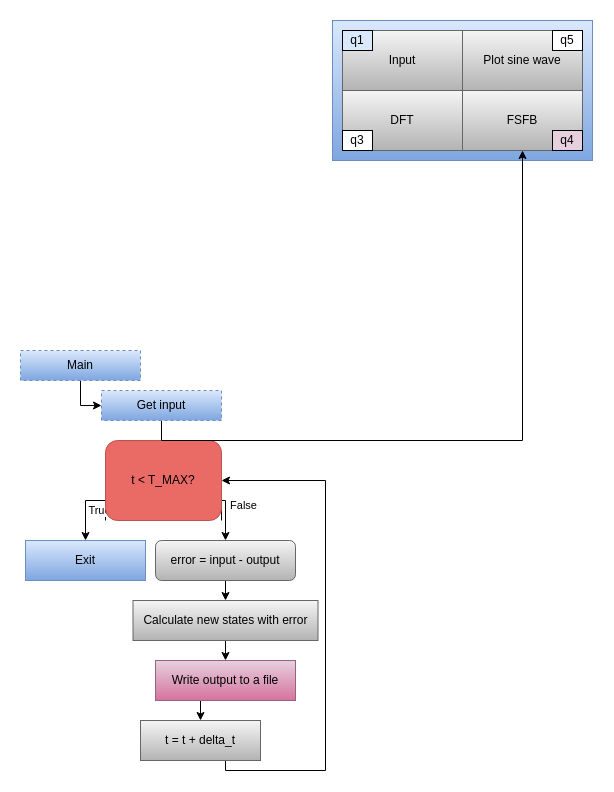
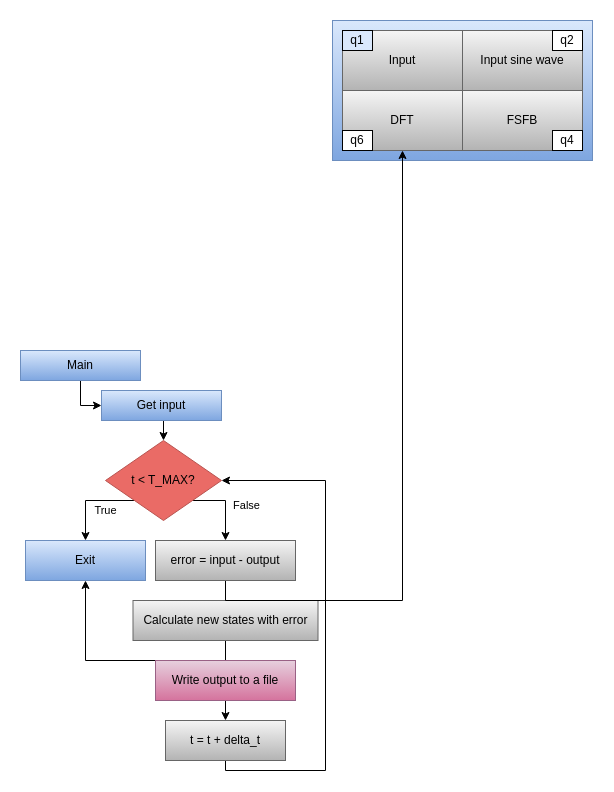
(568, 41) -> (568, 41)
(523, 61) -> (523, 61)
(358, 141) -> (358, 141)
(568, 141) -> (568, 141)
(81, 366) -> (81, 366)
(162, 406) -> (162, 406)
(474, 441) -> (164, 426)
(164, 481) -> (164, 481)
(226, 561) -> (226, 561)
(226, 592) -> (403, 422)
(226, 652) -> (86, 659)
(201, 741) -> (226, 741)
